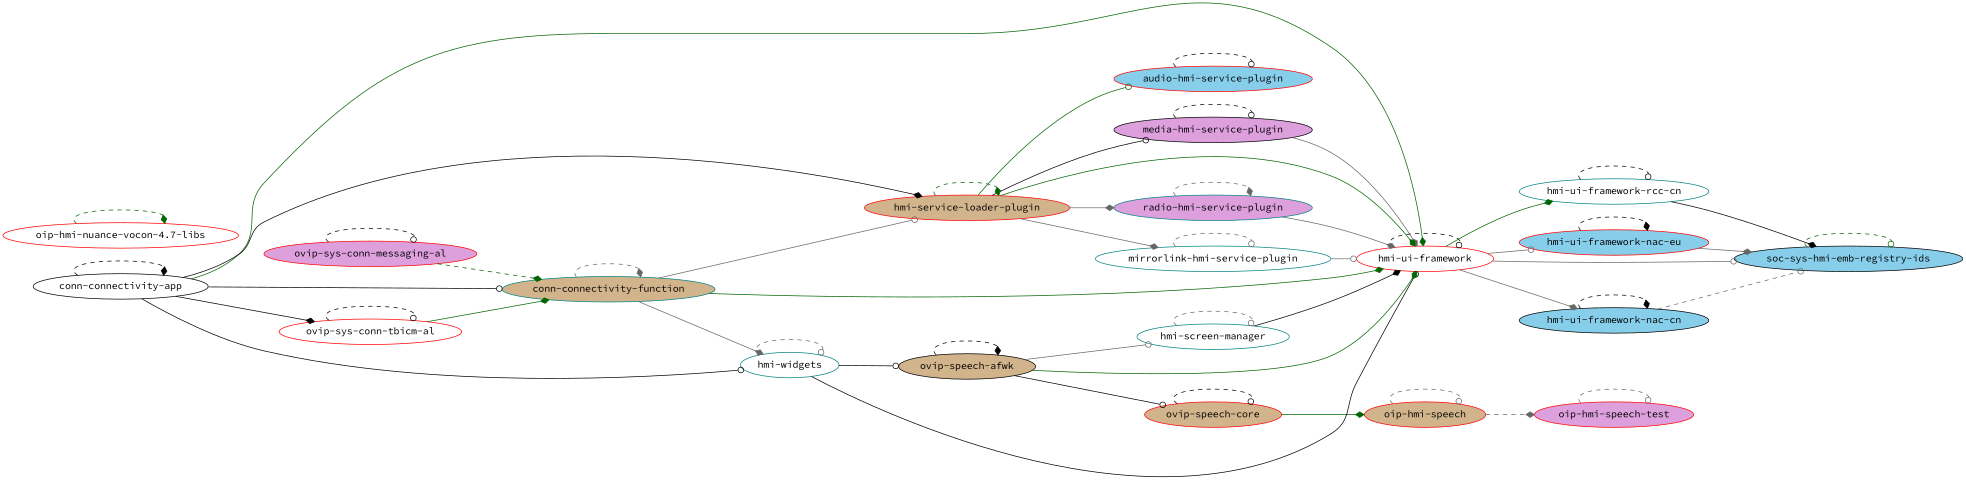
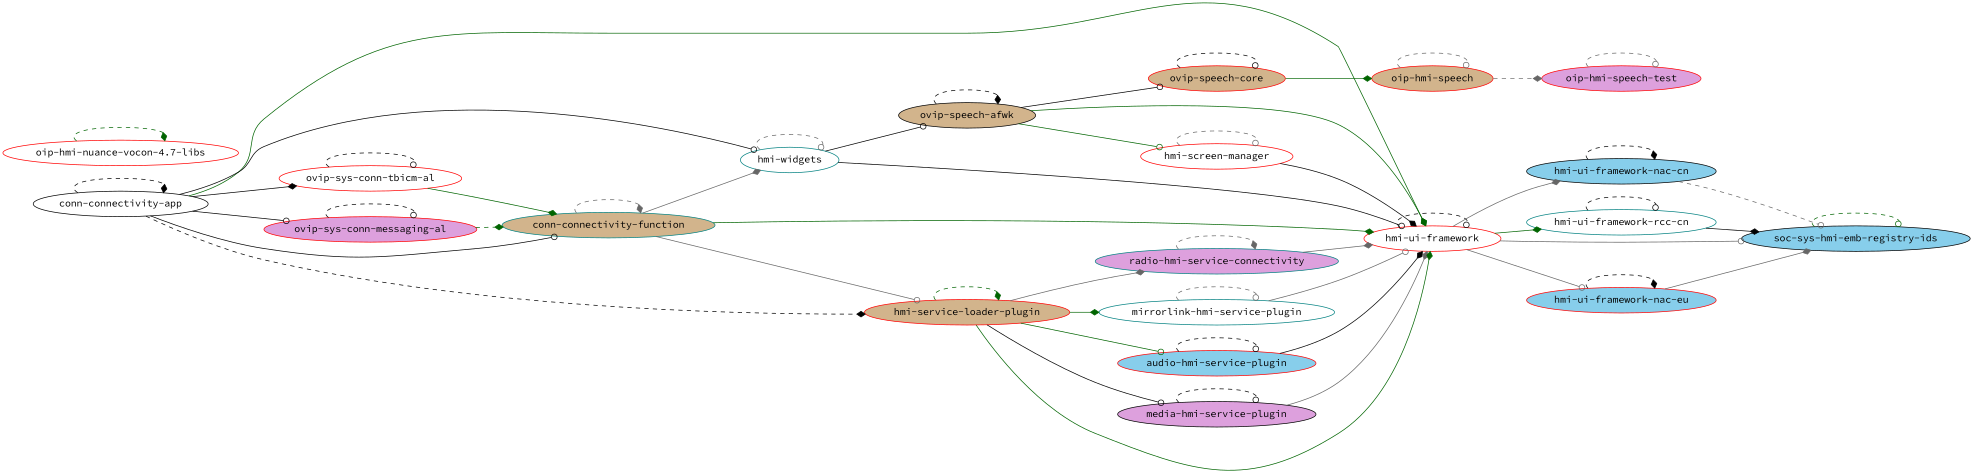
(534, 158) -> (496, 297)
(1213, 208) -> (1217, 261)
none -> (238, 216)
(1085, 232) -> (1080, 312)
none -> (1357, 319)
(1213, 337) -> (1217, 156)
(1085, 352) -> (1088, 135)
